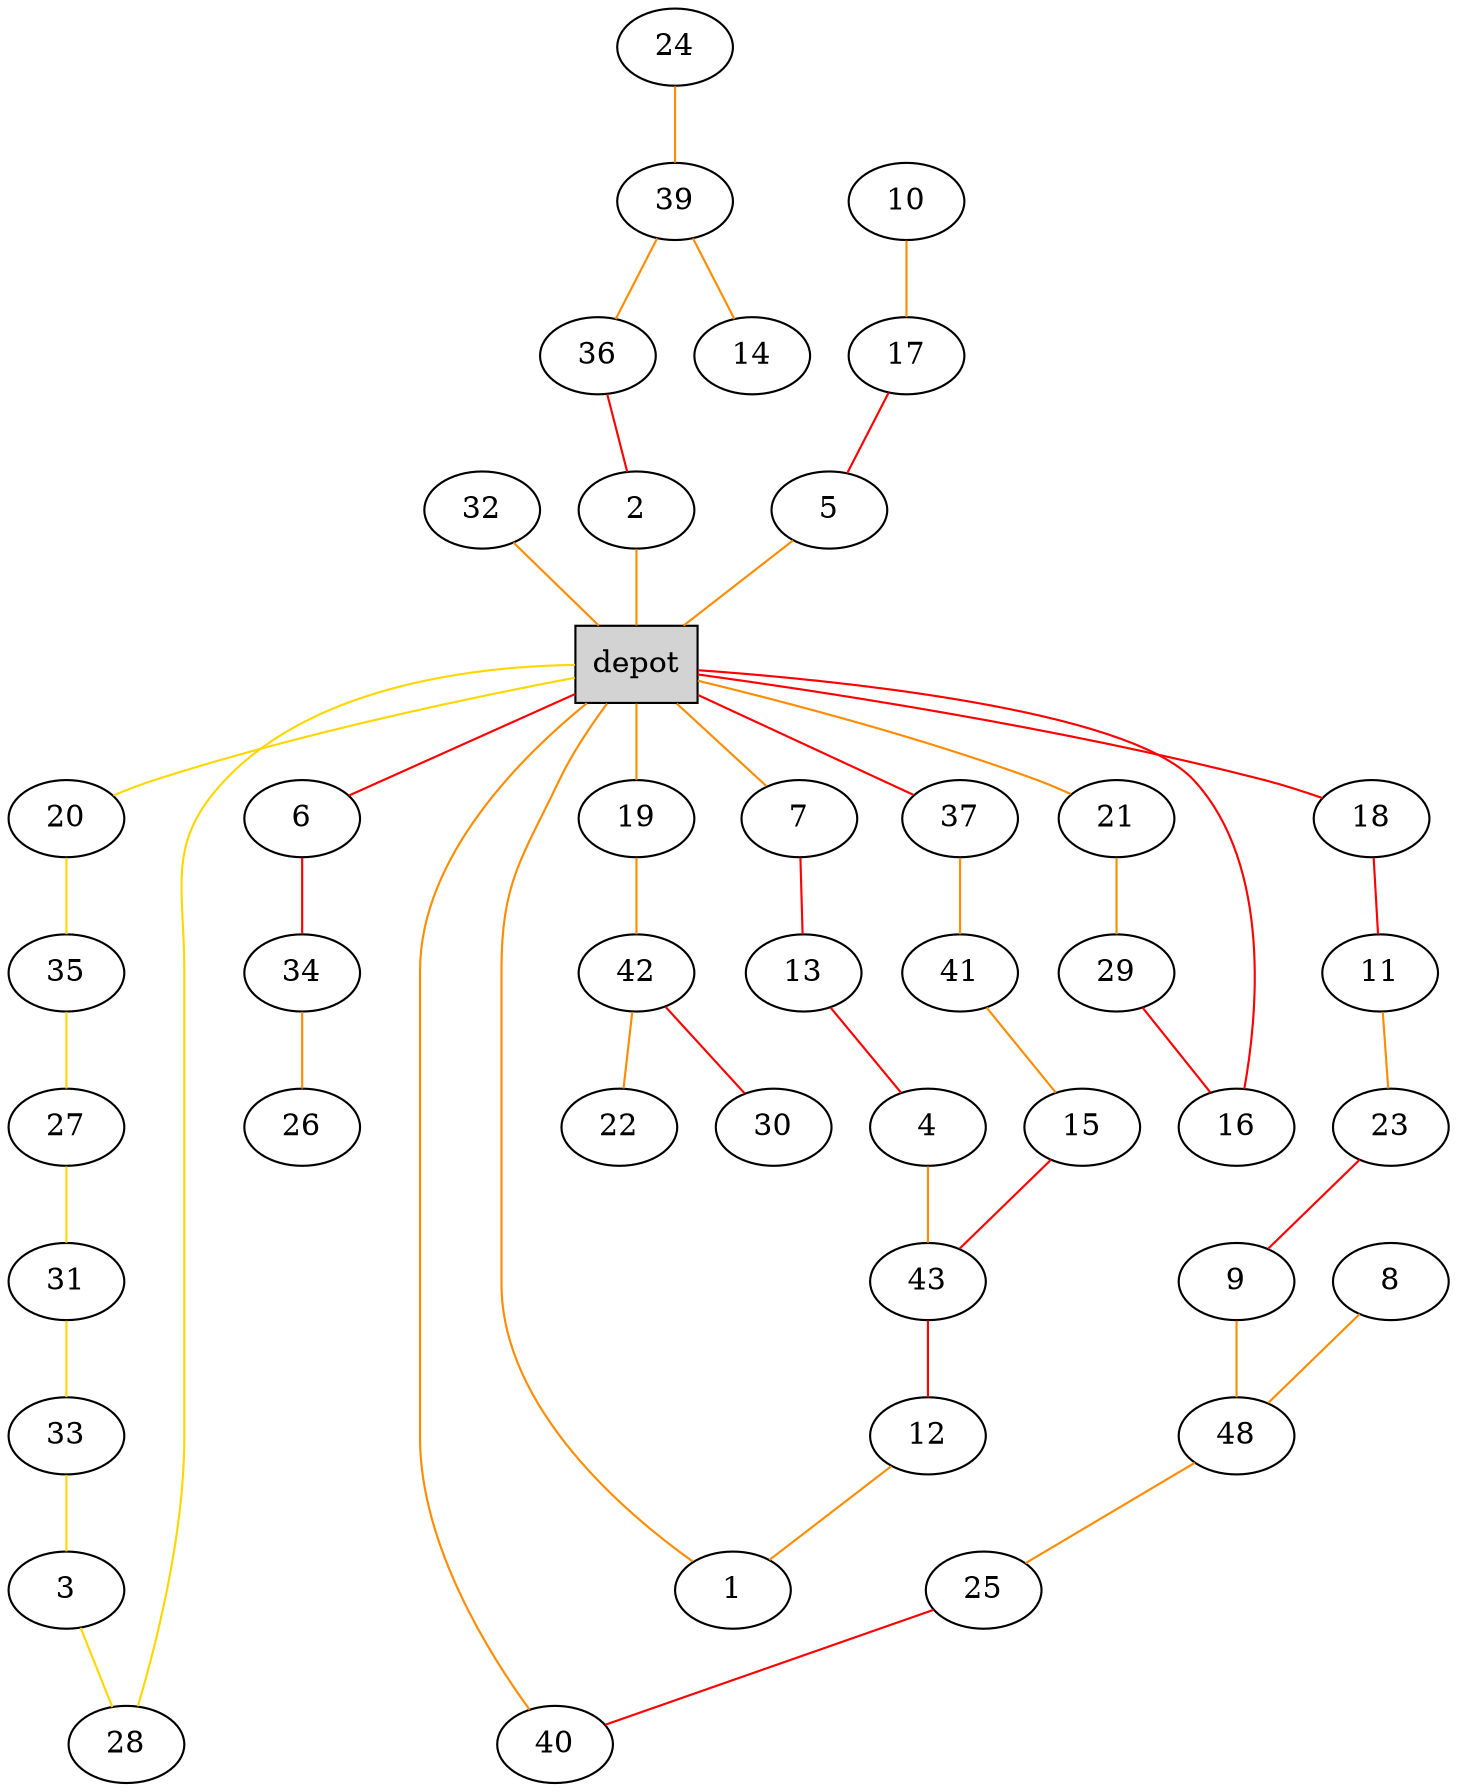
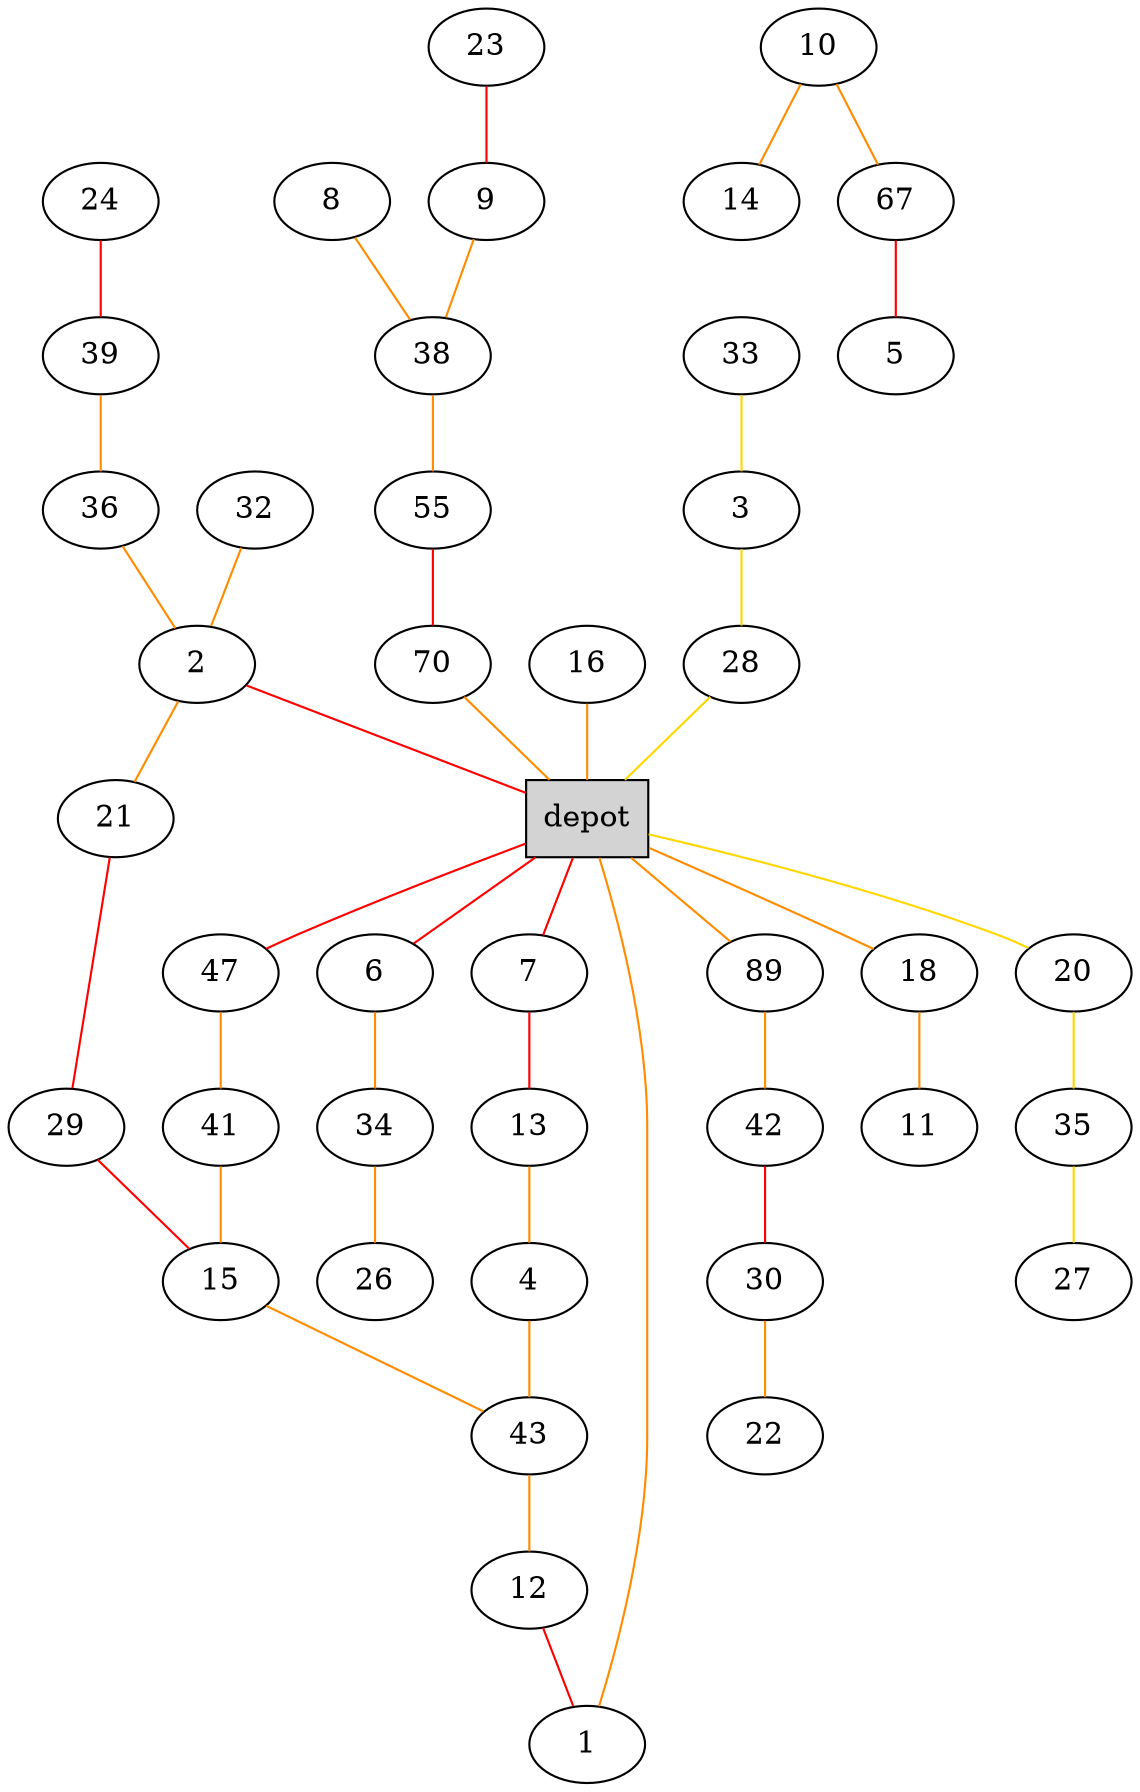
(675, 125) -> (101, 279)
(714, 279) -> (780, 124)
(907, 356) -> (896, 201)
(617, 433) -> (149, 587)
(738, 583) -> none
(556, 584) -> (226, 587)
(636, 587) -> (386, 739)
(1050, 718) -> (587, 742)
(1012, 725) -> (762, 898)
(886, 731) -> (156, 742)
(721, 745) -> (558, 897)
(636, 819) -> (765, 973)
(960, 819) -> (221, 973)
(302, 896) -> (375, 1050)
(1117, 896) -> (91, 973)
(1376, 896) -> (919, 1050)
(628, 1050) -> (765, 1359)
(866, 1050) -> (529, 1205)
(1177, 1050) -> (143, 1204)
(1386, 1050) -> none
(1005, 1204) -> (375, 1359)
(66, 1282) -> none
(928, 1359) -> (529, 1513)
(1237, 1436) -> (433, 356)
(830, 1513) -> (558, 1667)
(984, 1590) -> (433, 510)
(555, 1744) -> (433, 664)
